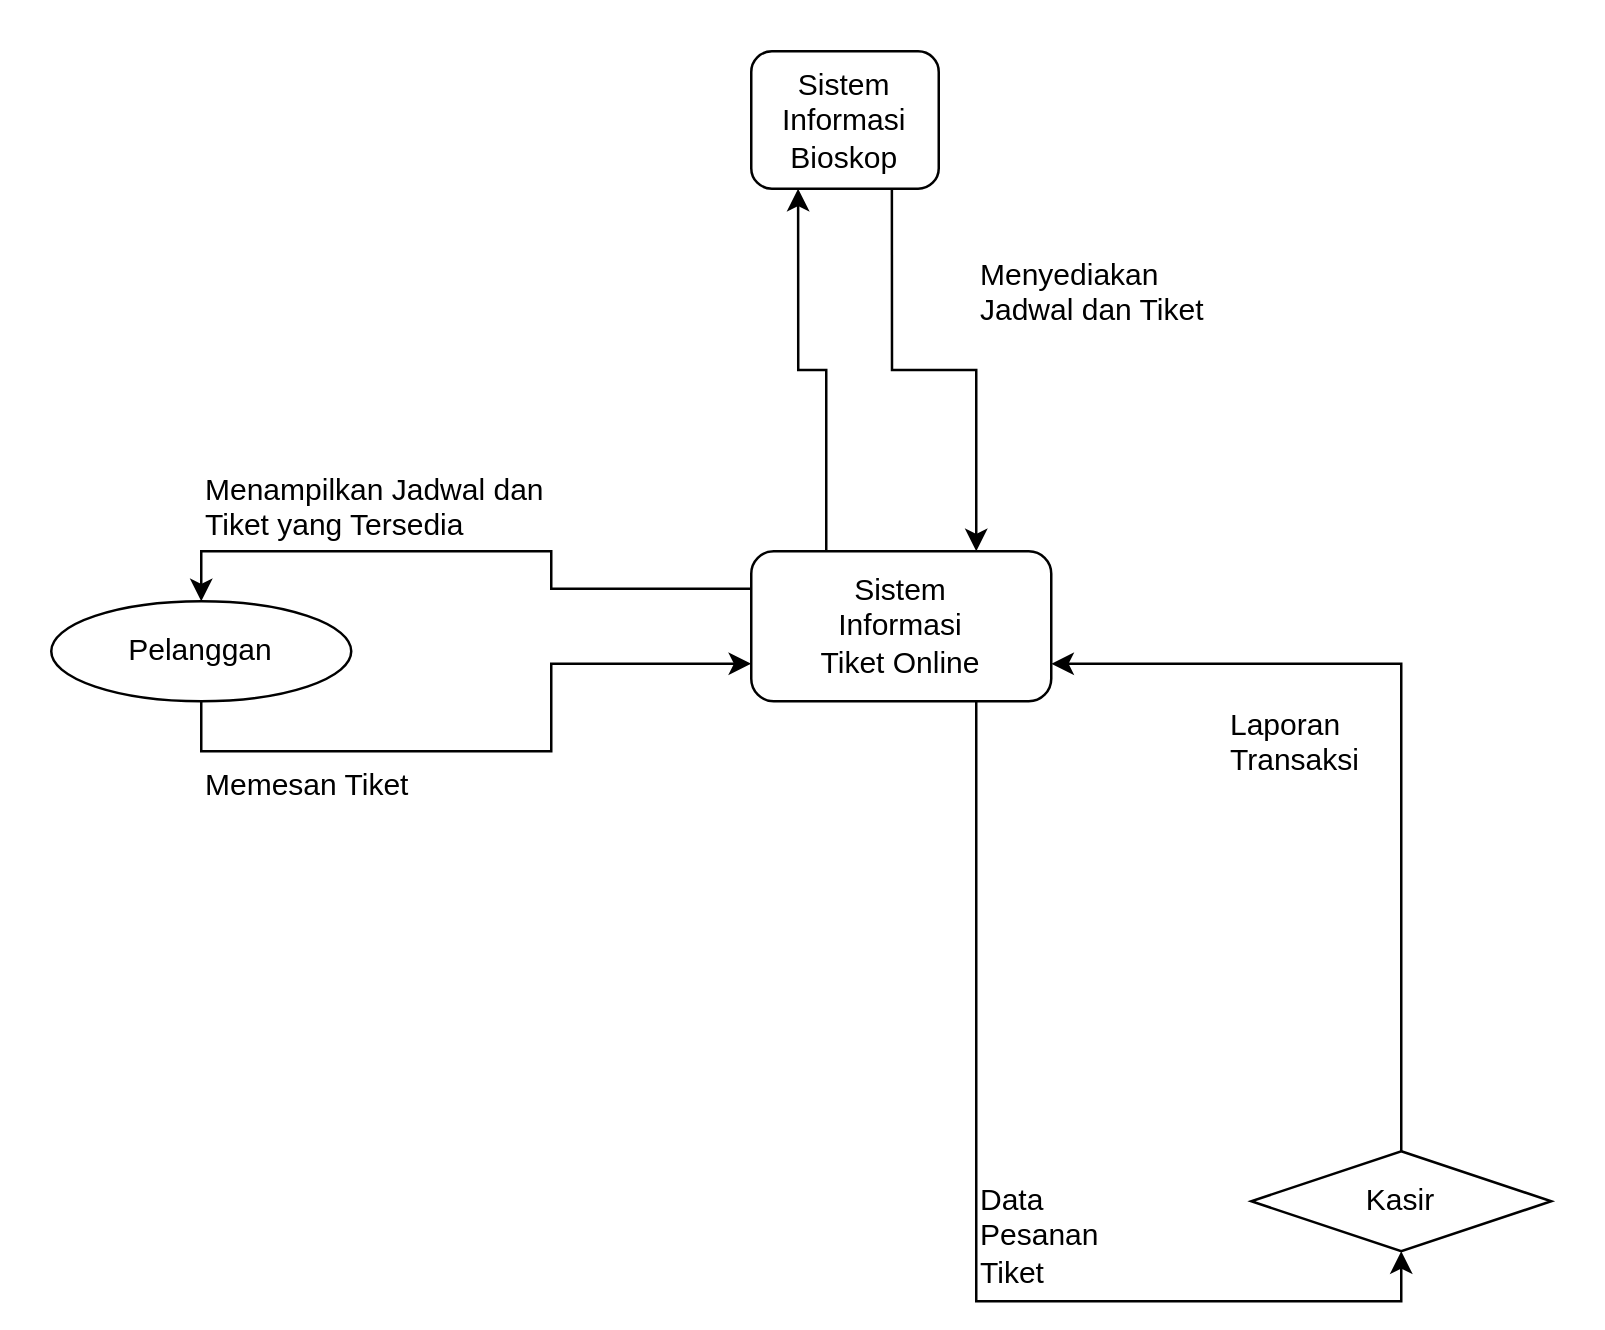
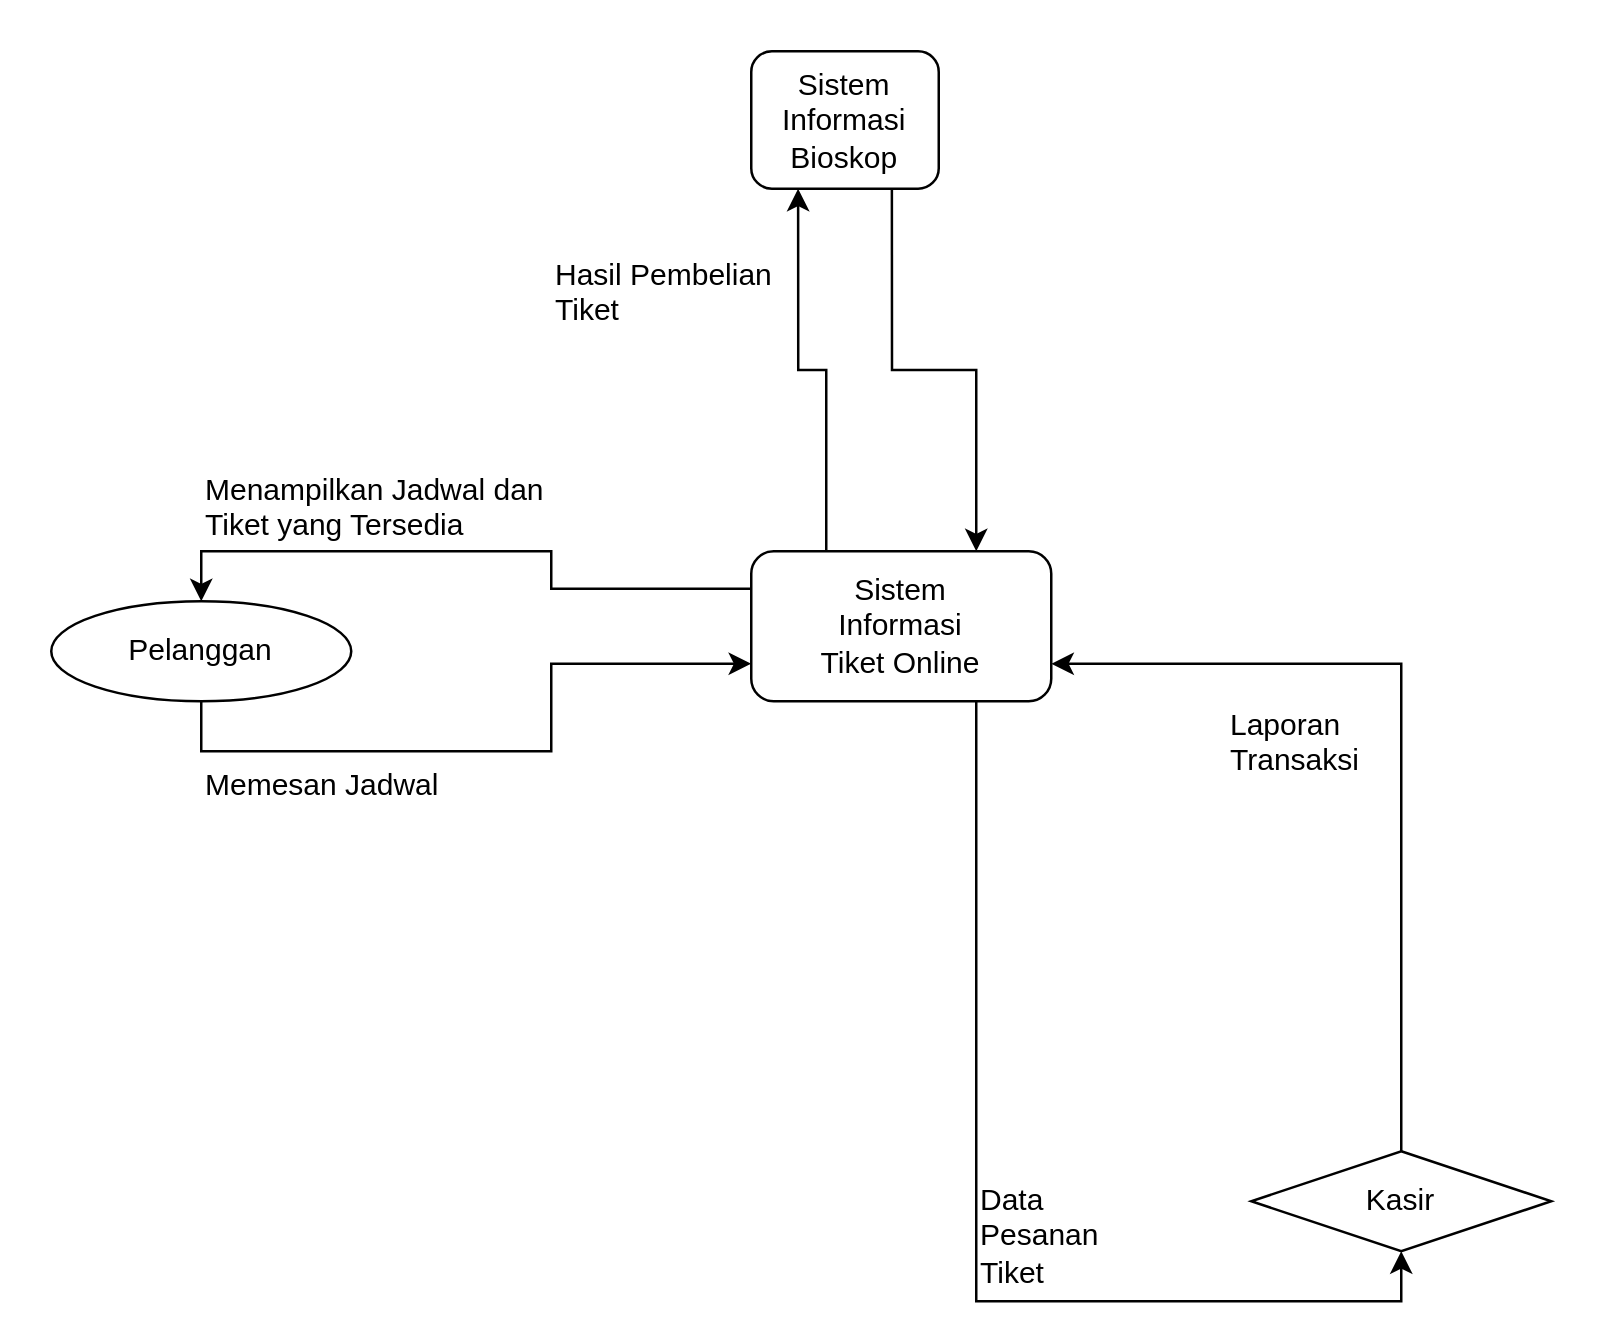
none -> (689, 289)
(1126, 289) -> none
(308, 787) -> (316, 787)
